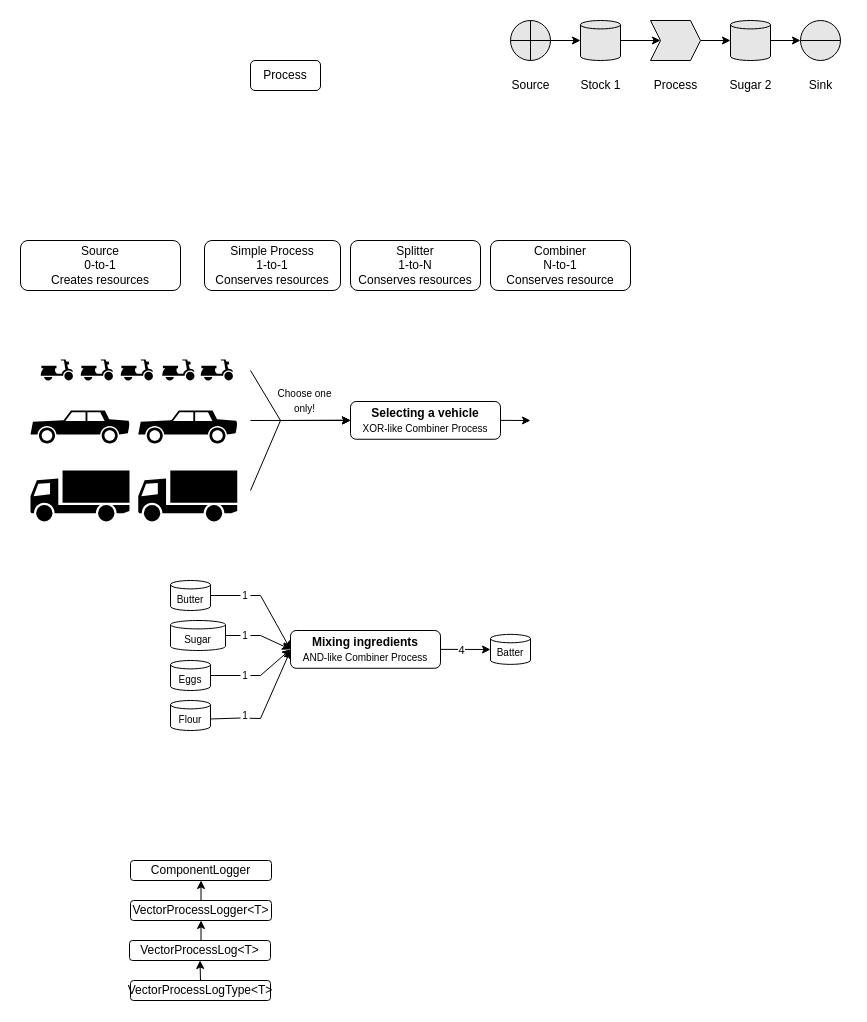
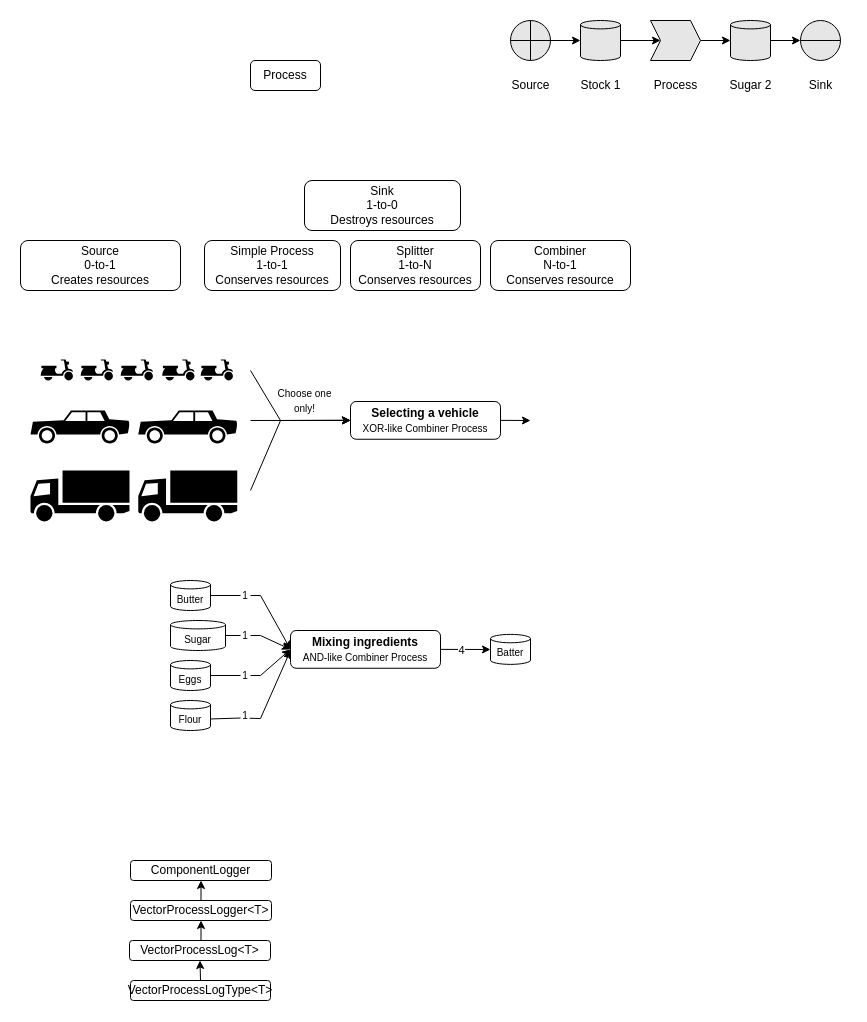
none -> (383, 206)
